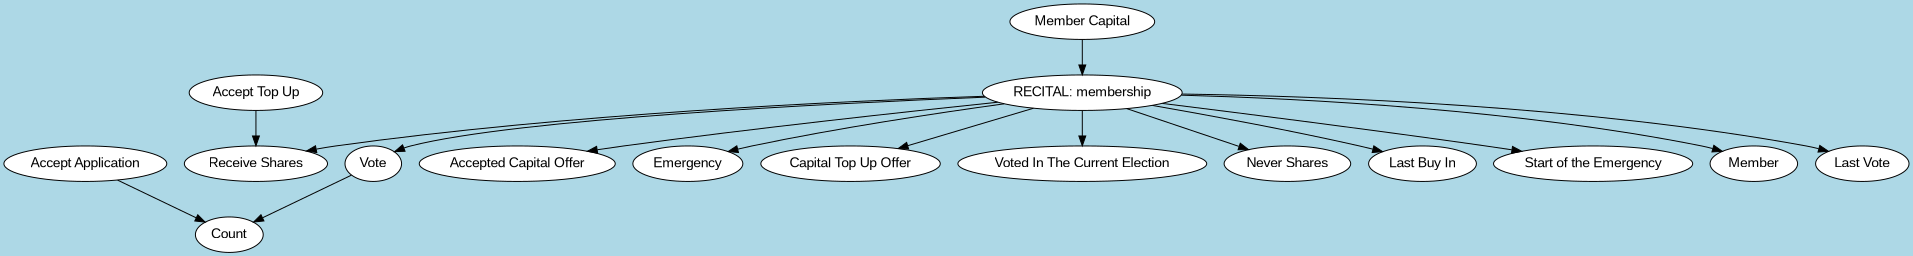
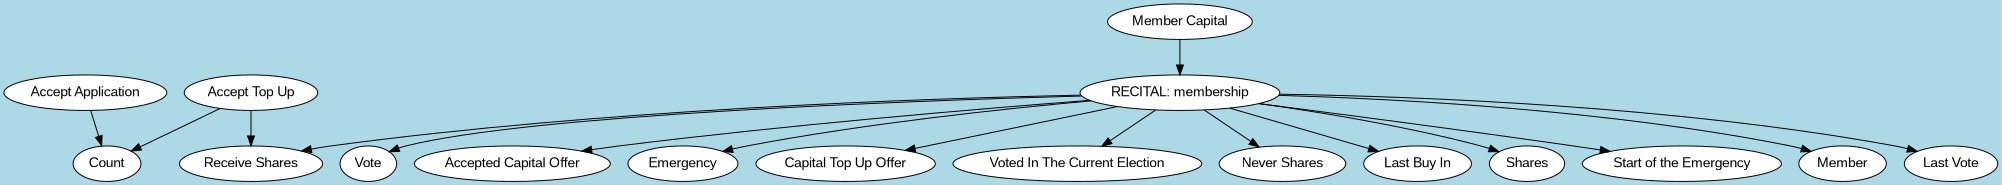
none -> (1527, 164)
(307, 196) -> (180, 128)
